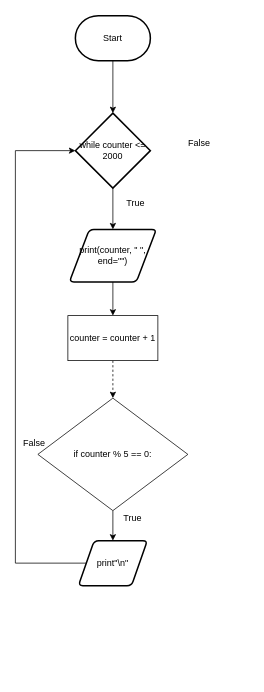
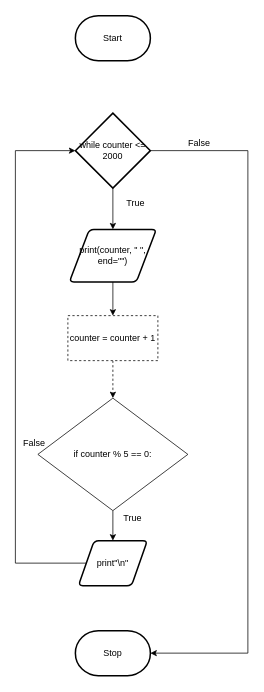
(113, 106) -> none
none -> (201, 150)
(113, 338) -> (113, 338)
none -> (113, 653)
